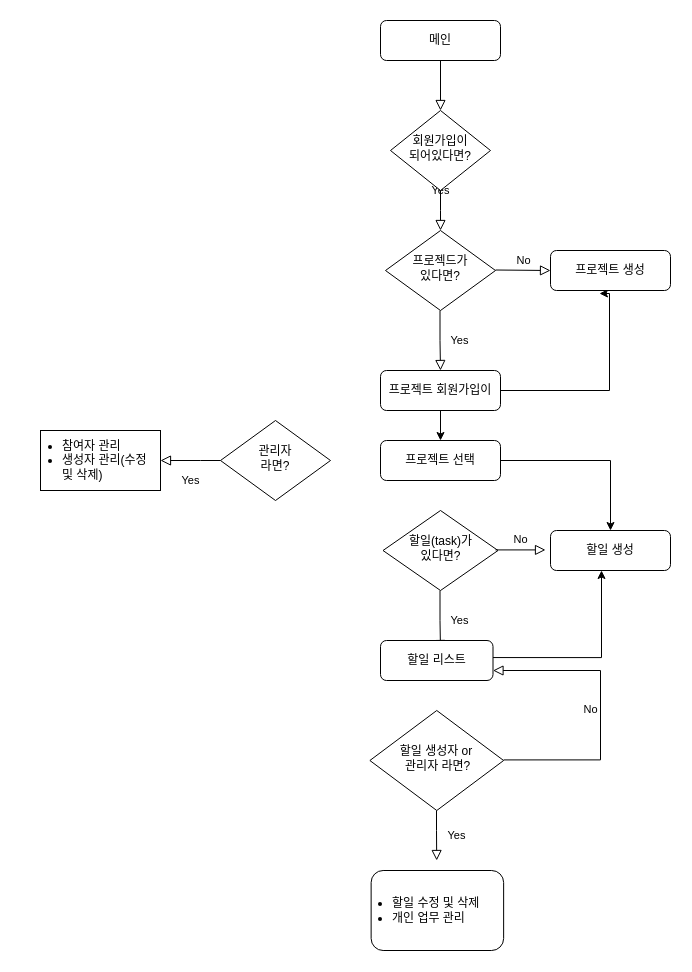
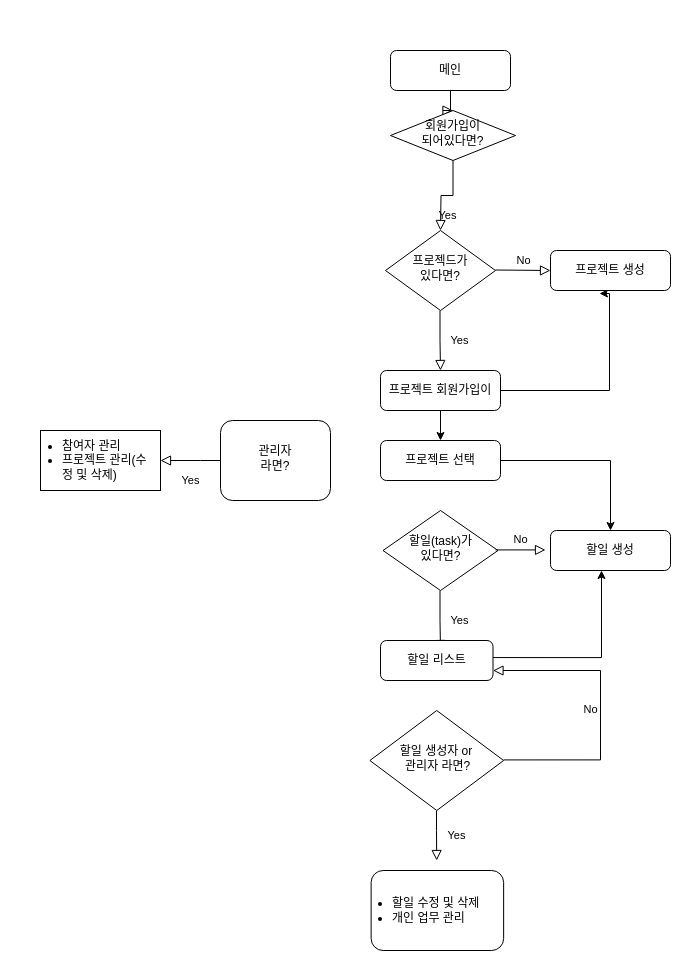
(441, 41) -> (451, 71)
(441, 151) -> (453, 136)
(87, 461) -> (87, 461)
(276, 461) -> (276, 461)
